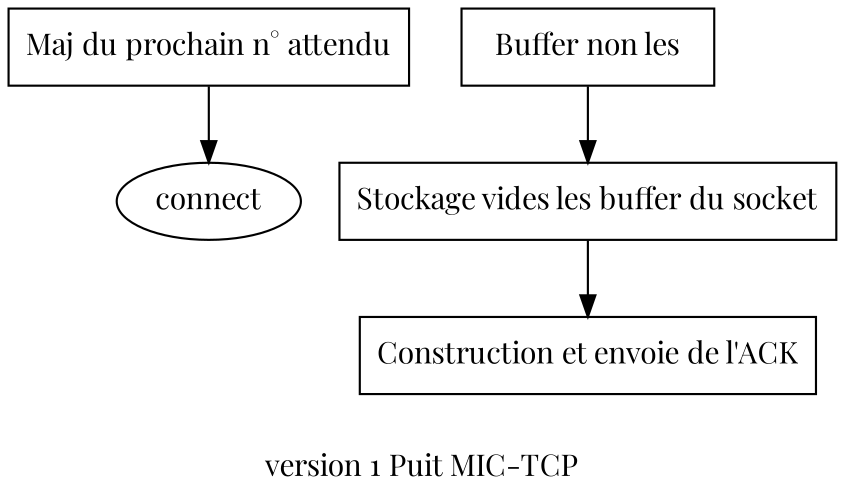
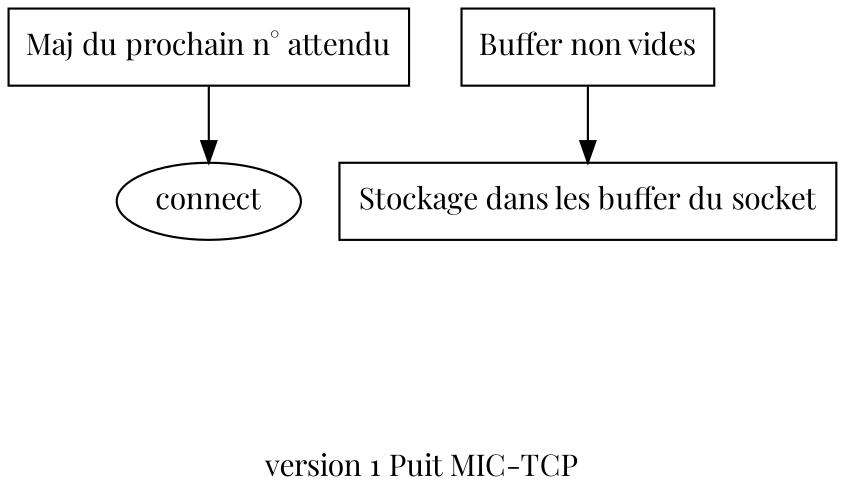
(588, 47) -> (588, 47)
(588, 201) -> (588, 201)
(588, 356) -> none
